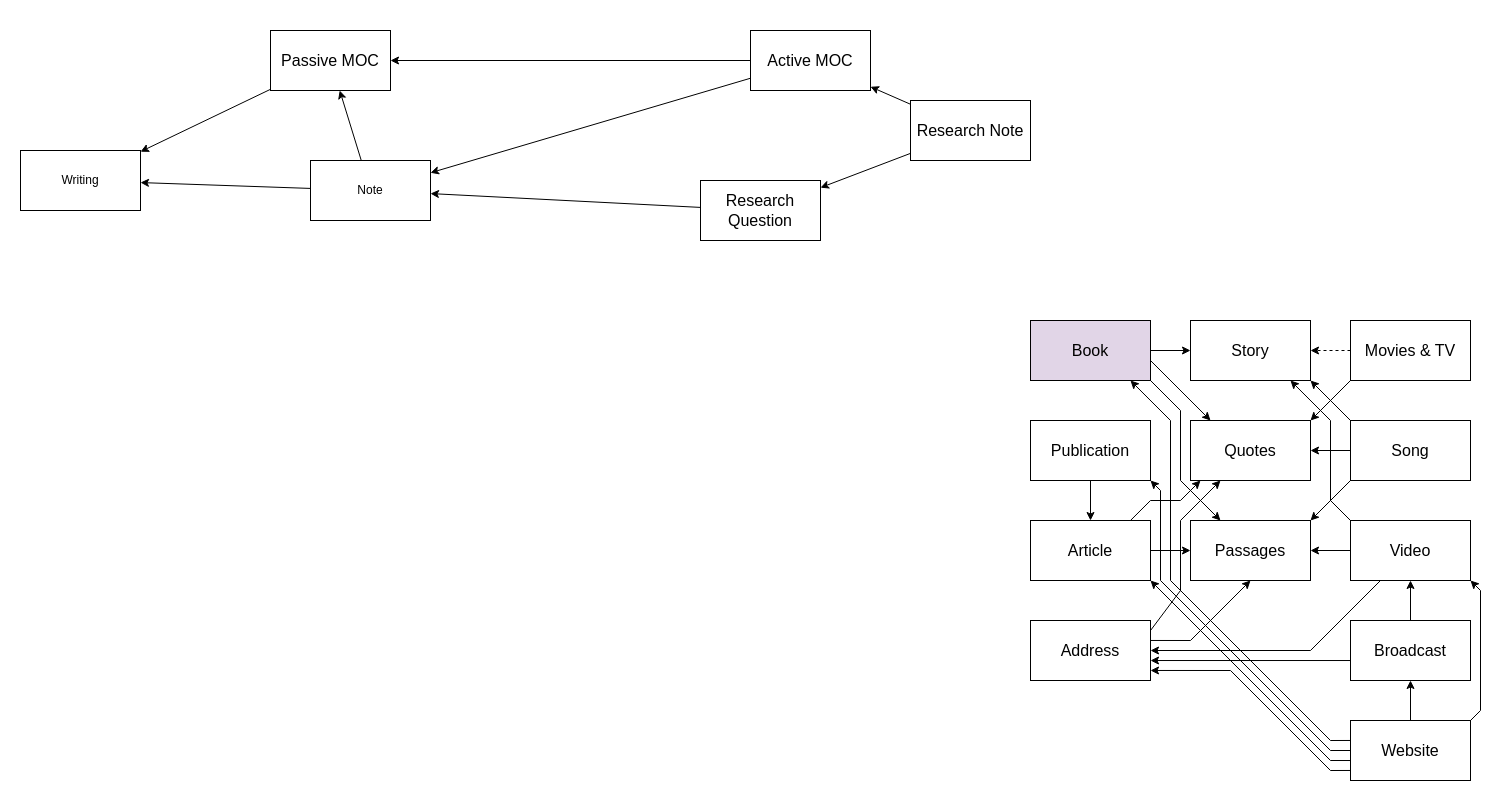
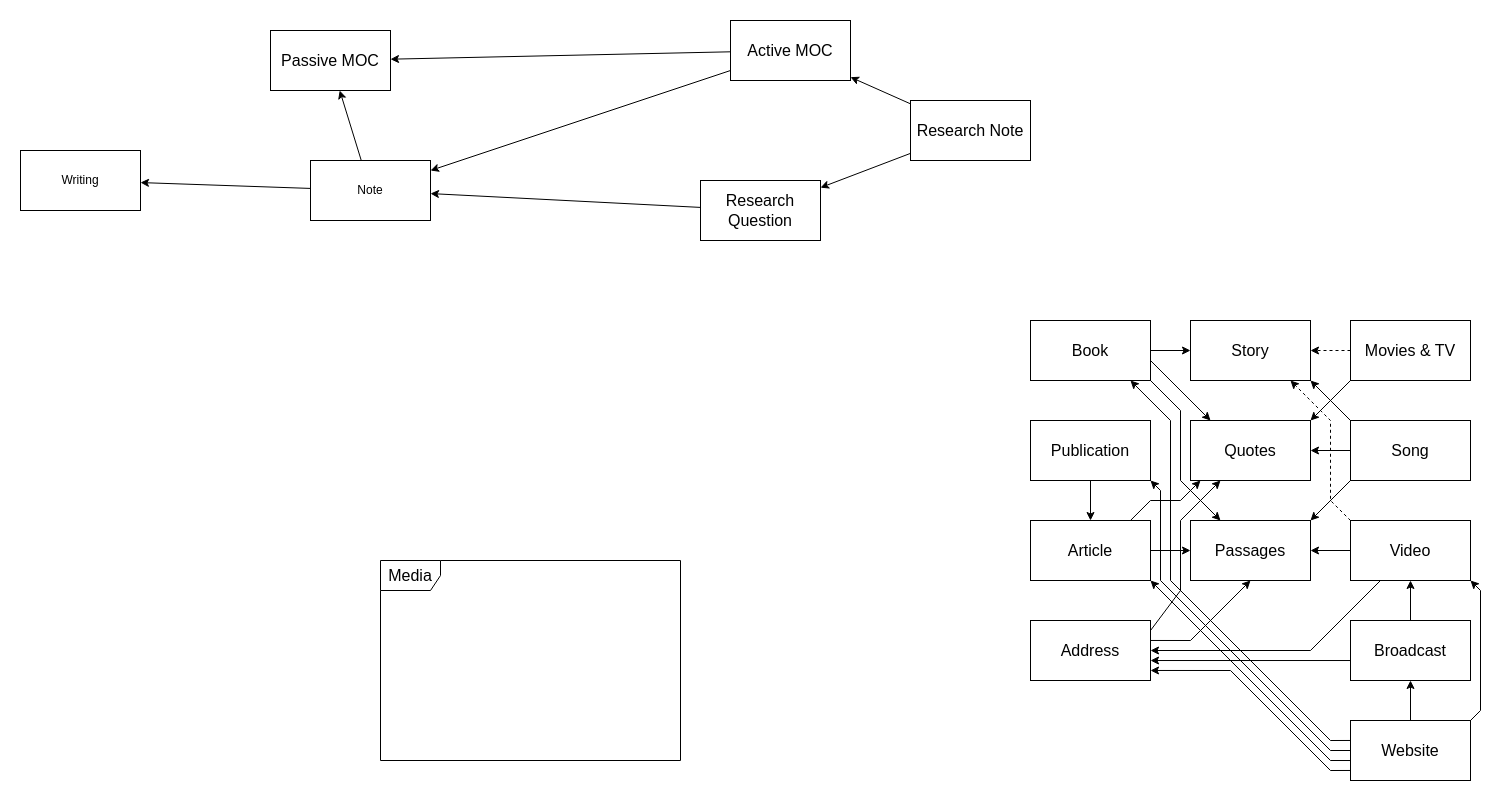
(811, 61) -> (791, 51)
(209, 119) -> none
(1091, 351) -> (1091, 351)
(1331, 449) -> (1331, 449)
none -> (531, 661)
